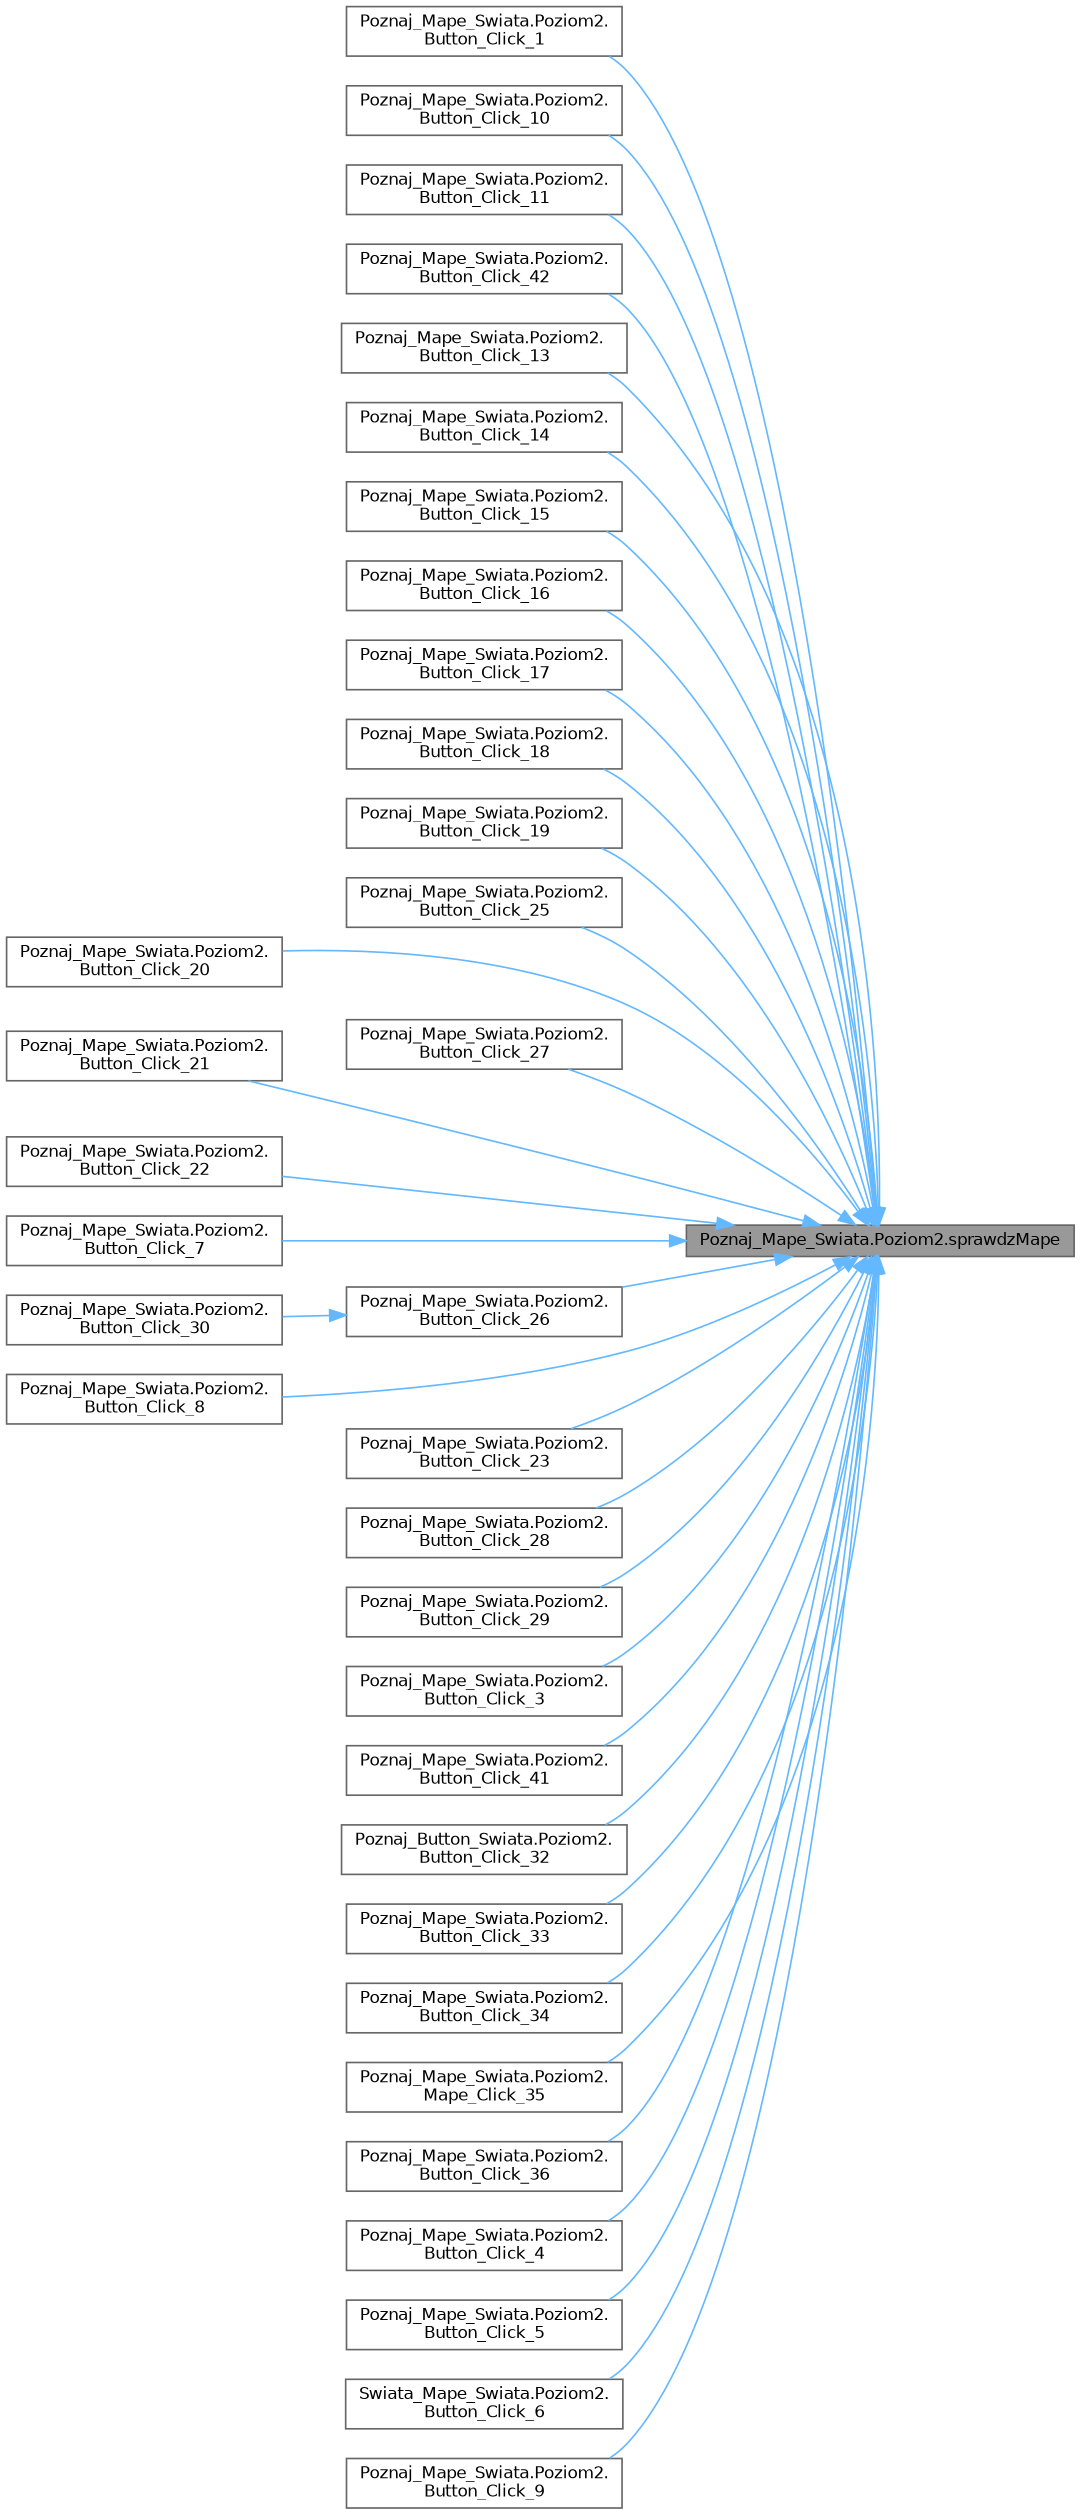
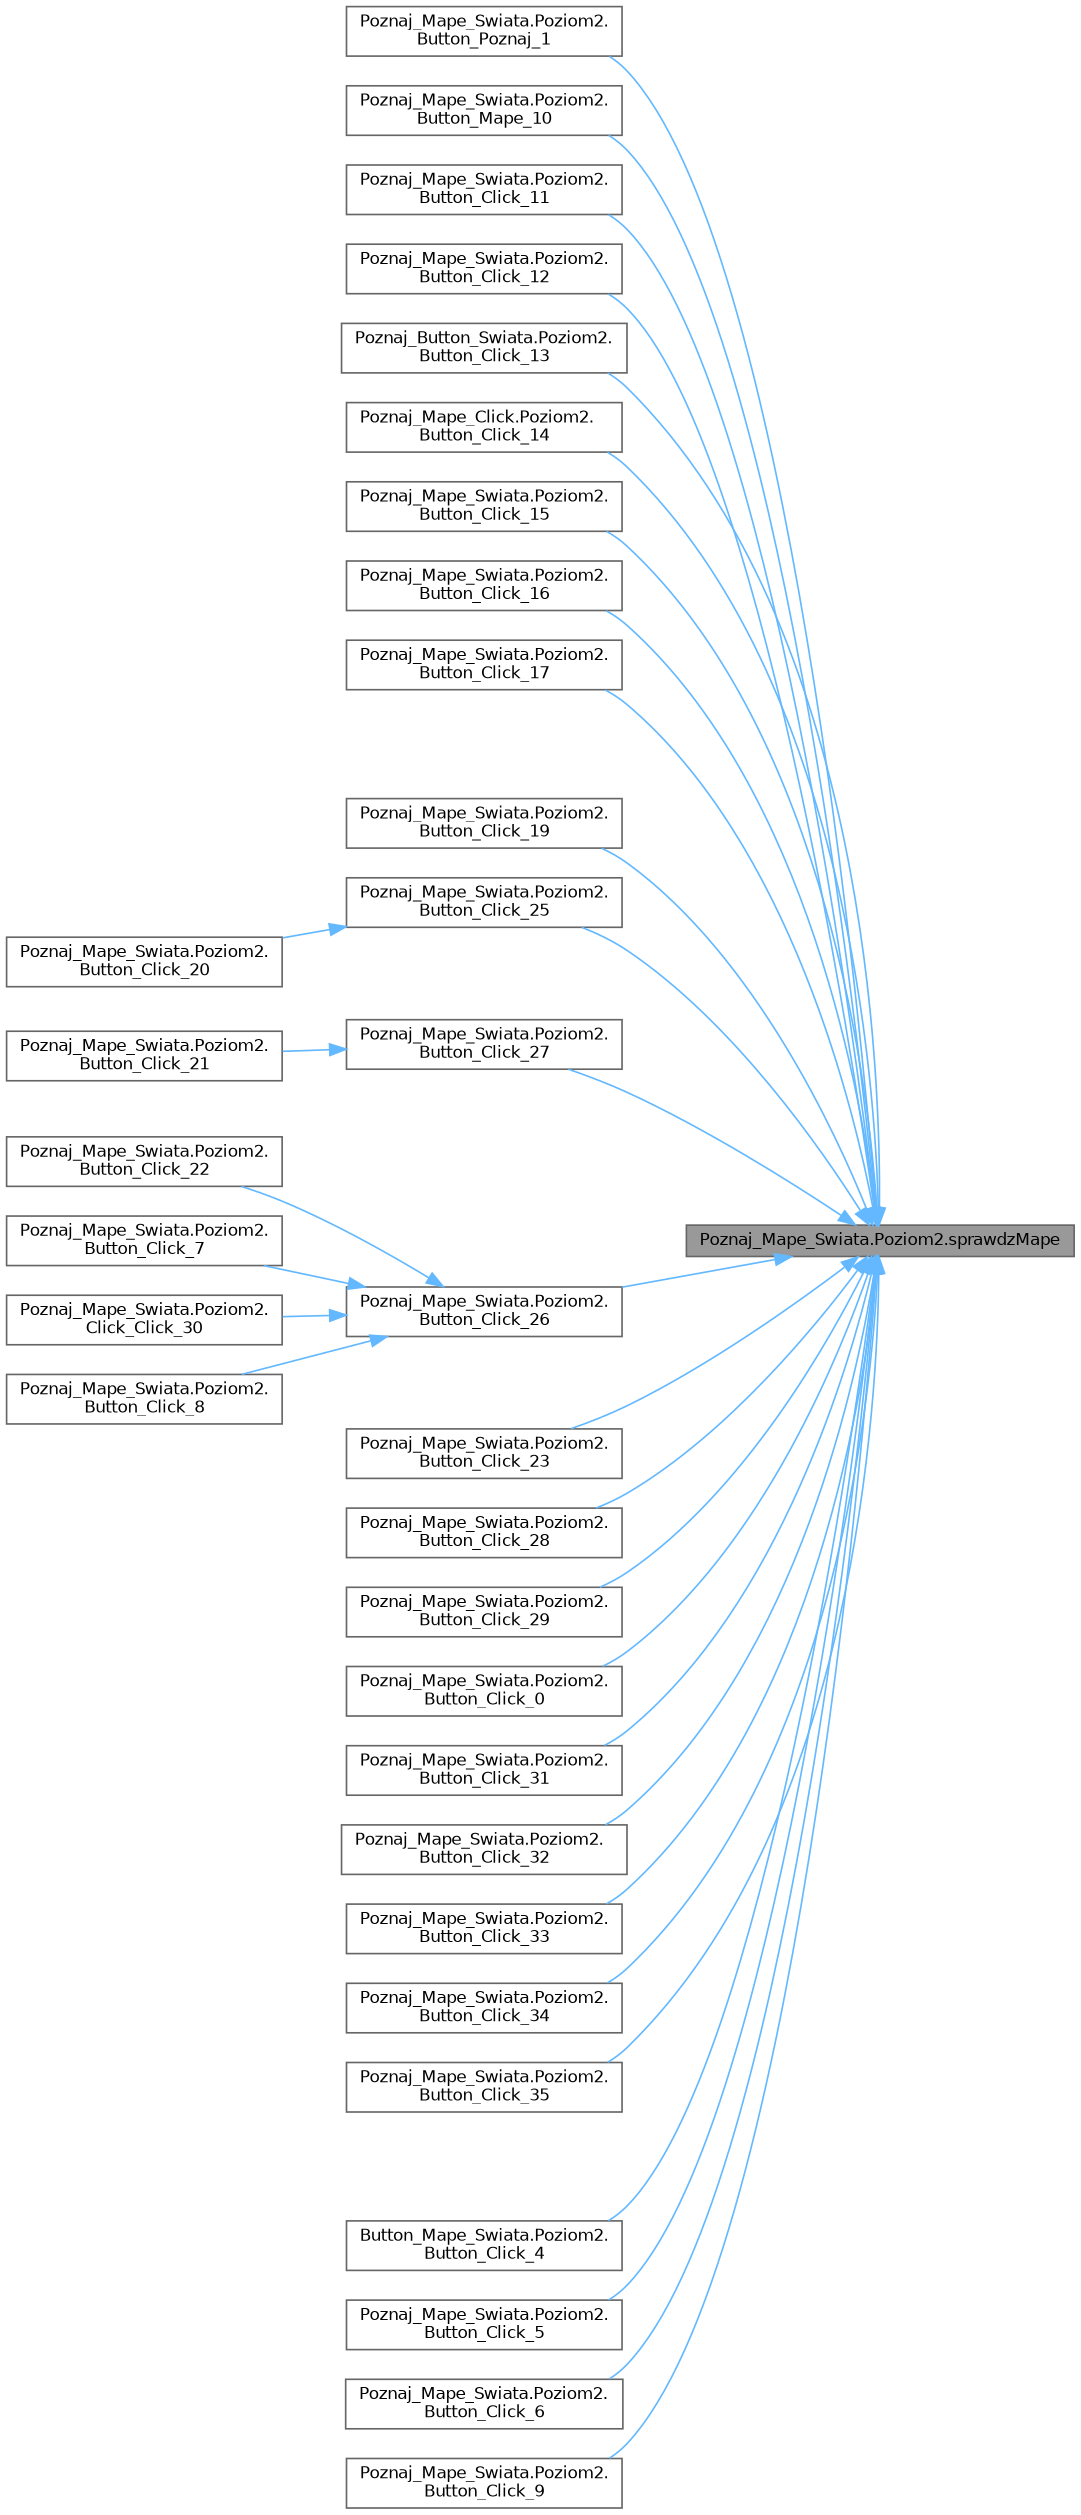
(484, 31) -> (484, 31)
(484, 111) -> (484, 111)
(484, 269) -> (484, 269)
(484, 348) -> (484, 348)
(484, 427) -> (484, 427)
(484, 744) -> none
(609, 998) -> (306, 934)
(526, 1149) -> (306, 1051)
(500, 1200) -> (338, 1227)
(476, 1241) -> (306, 1275)
(144, 1320) -> (144, 1320)
(568, 1365) -> (306, 1358)
(484, 1691) -> (484, 1691)
(484, 1770) -> (484, 1770)
(484, 1850) -> (484, 1850)
(484, 2087) -> (484, 2087)
(484, 2166) -> none
(484, 2246) -> (484, 2246)
(484, 2404) -> (484, 2404)
